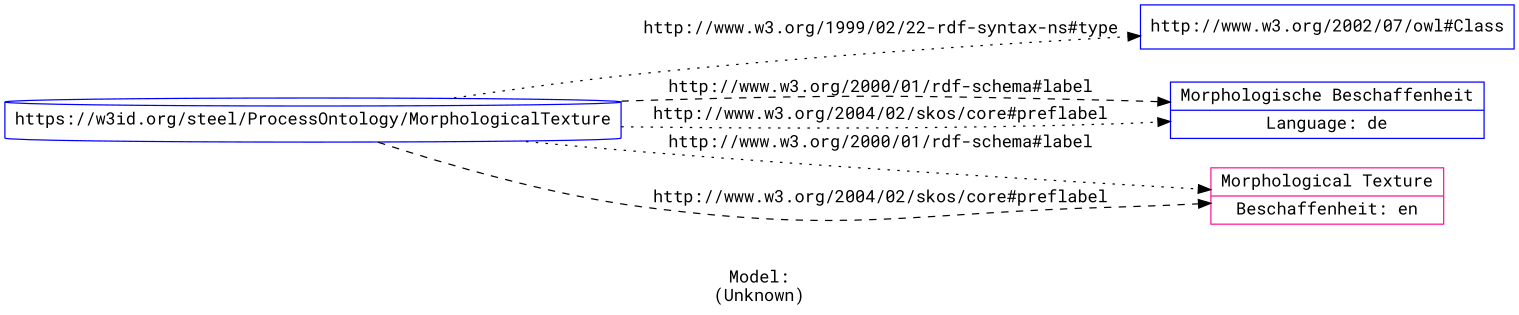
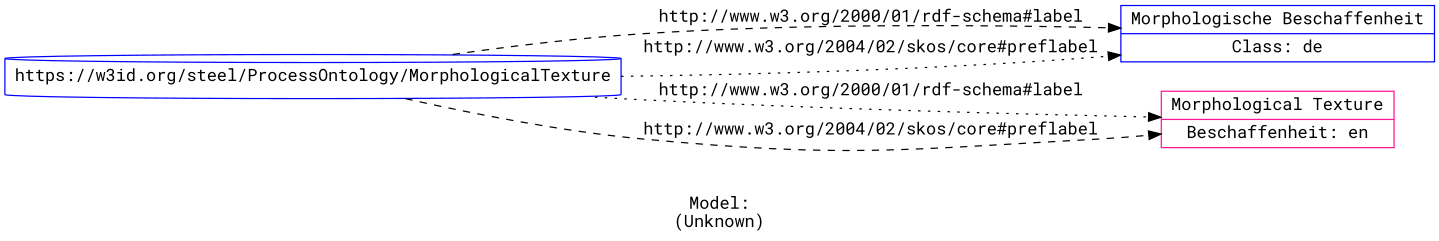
(1327, 27) -> none
(1327, 124) -> (1278, 47)
